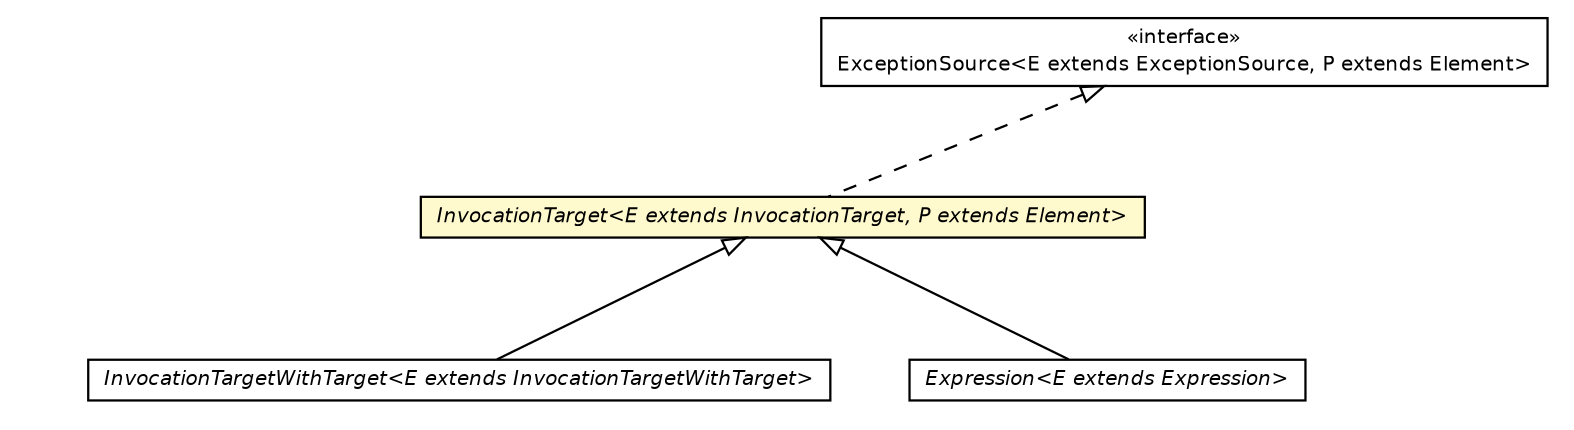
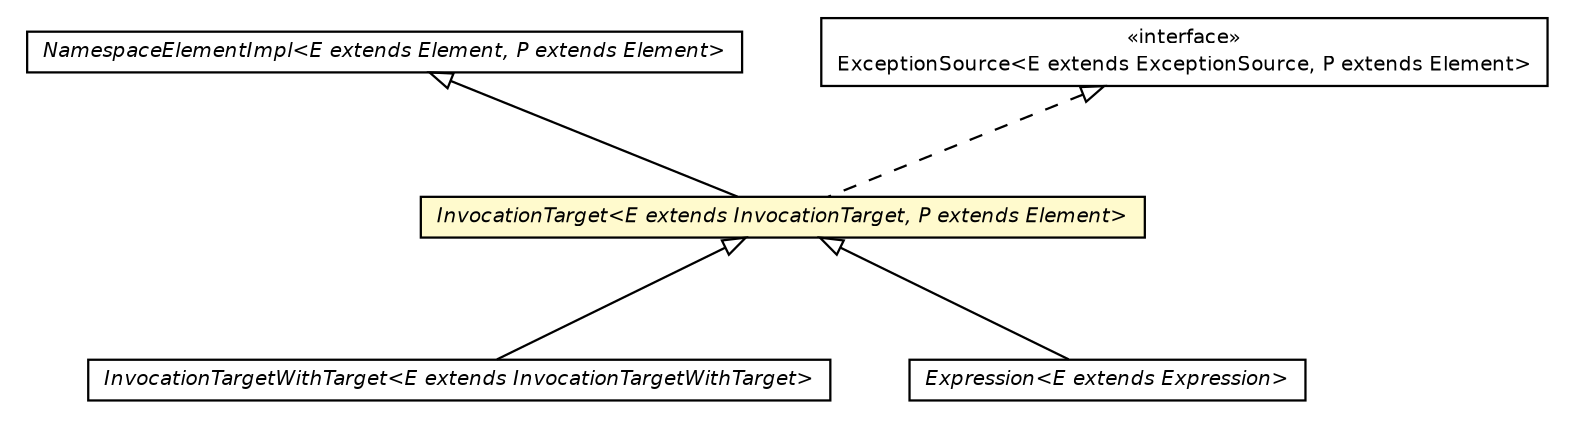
none -> (385, 52)
